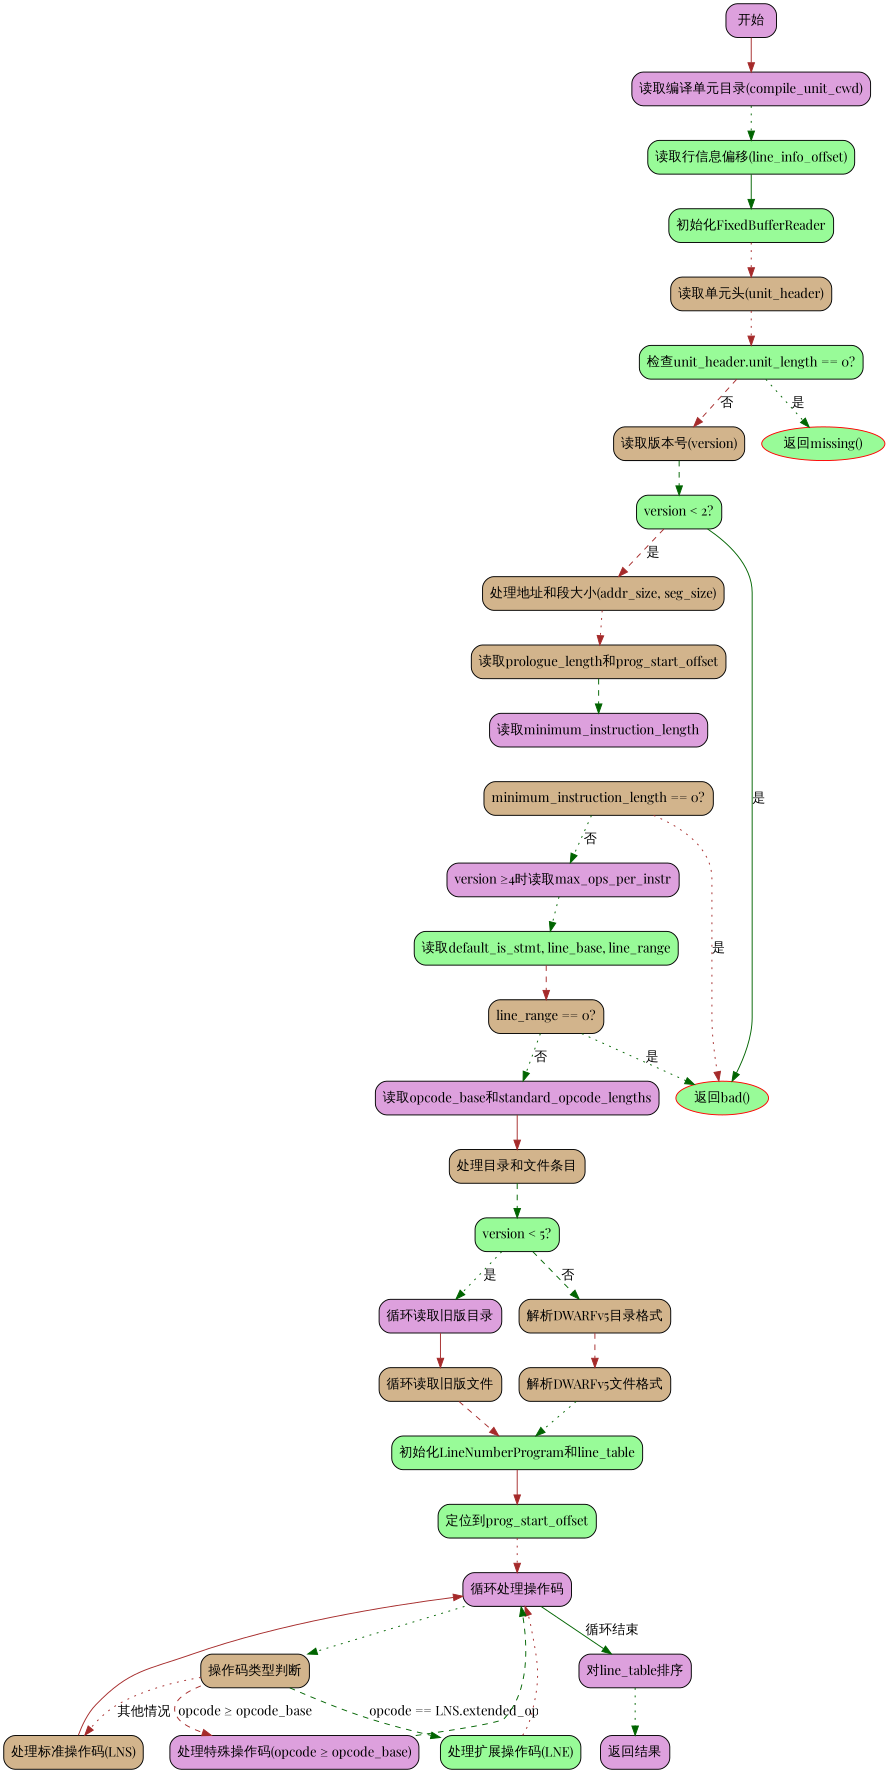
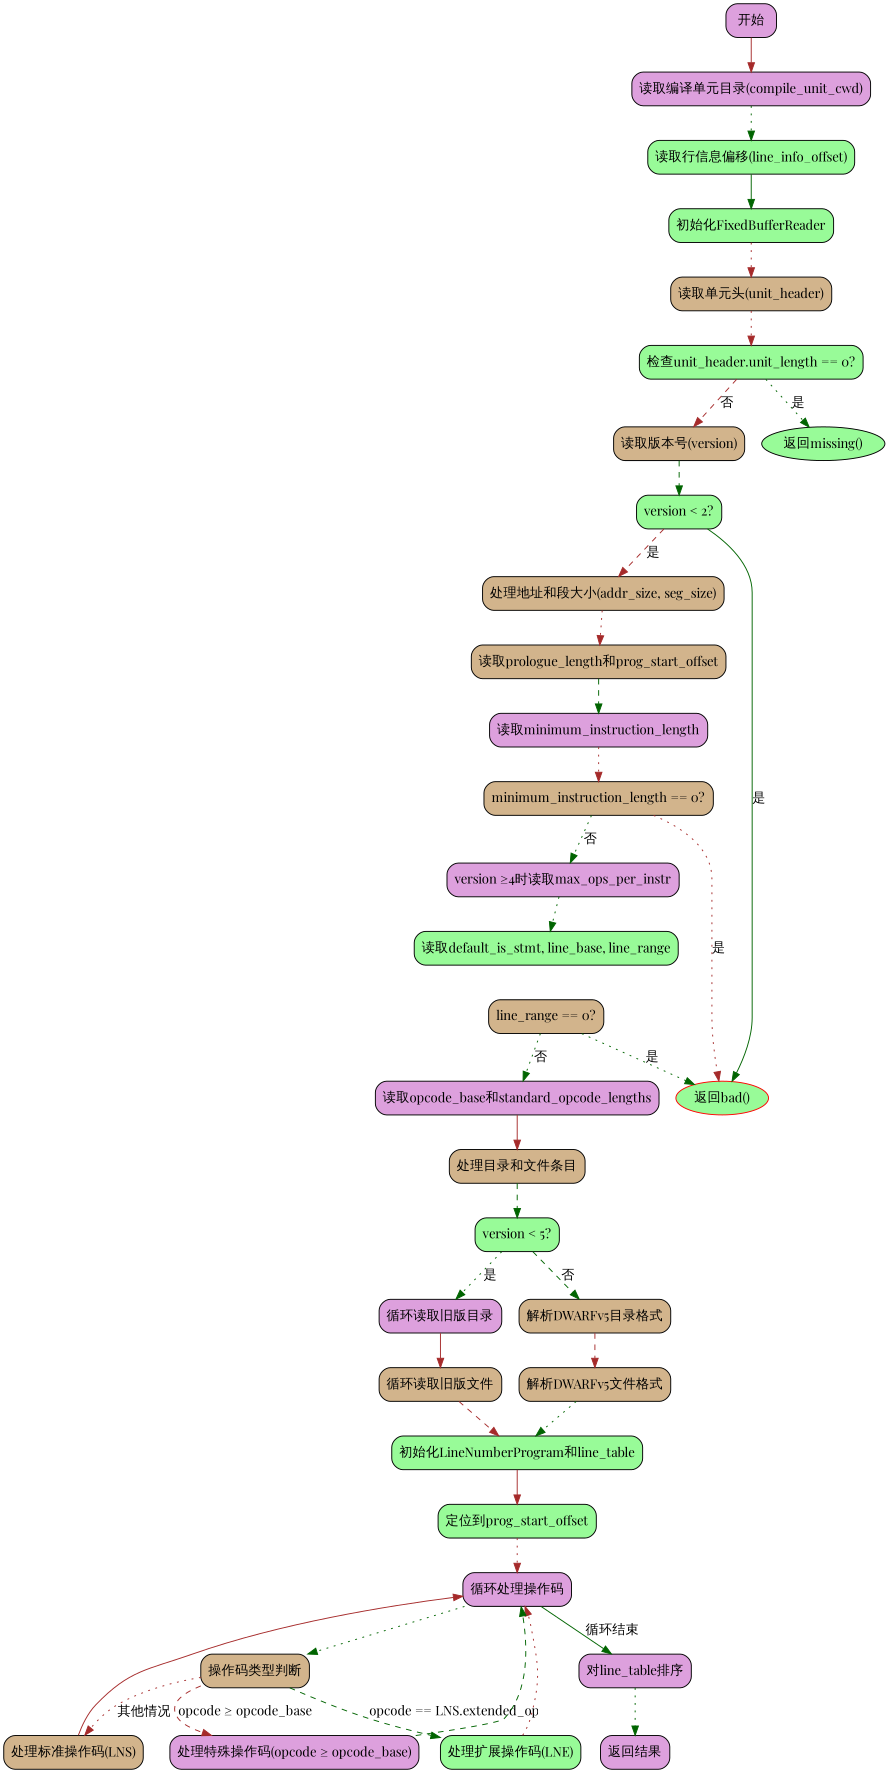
(823, 444) -> (823, 444)
none -> (599, 760)
(546, 978) -> none
